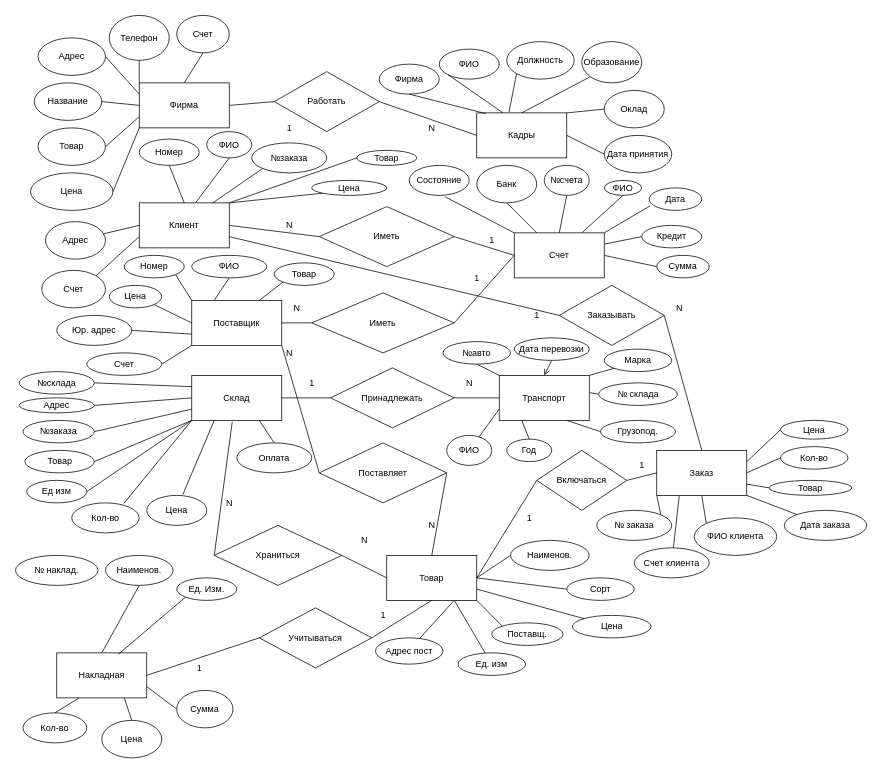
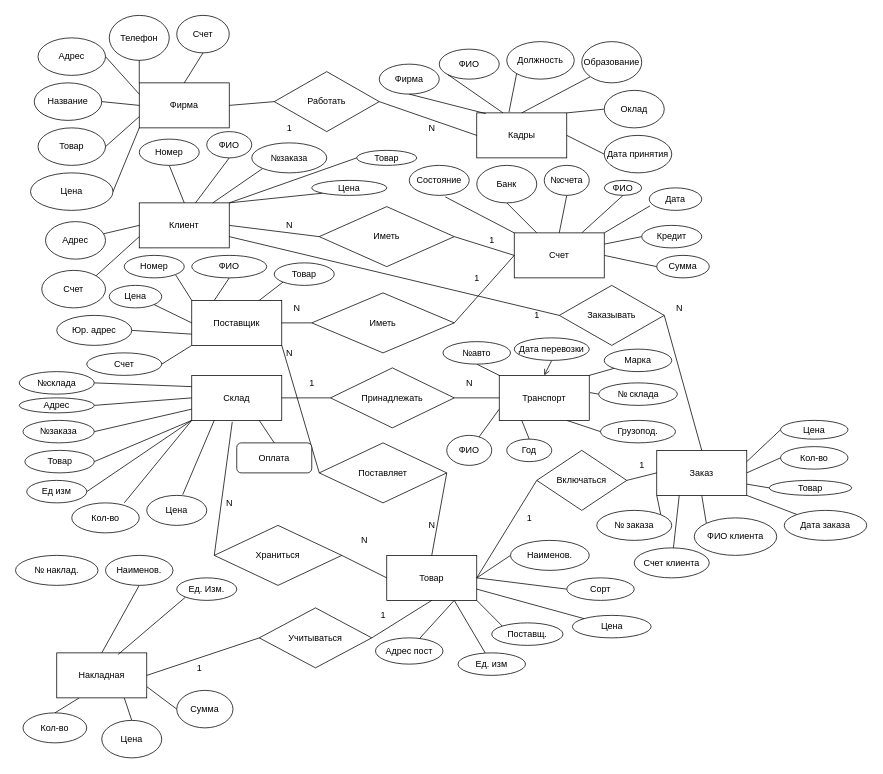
(274, 458) -> (274, 458)
